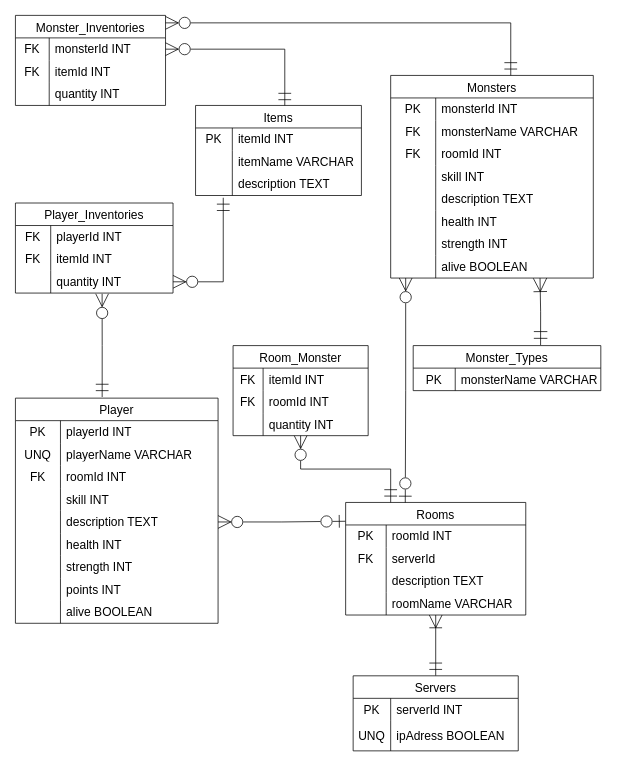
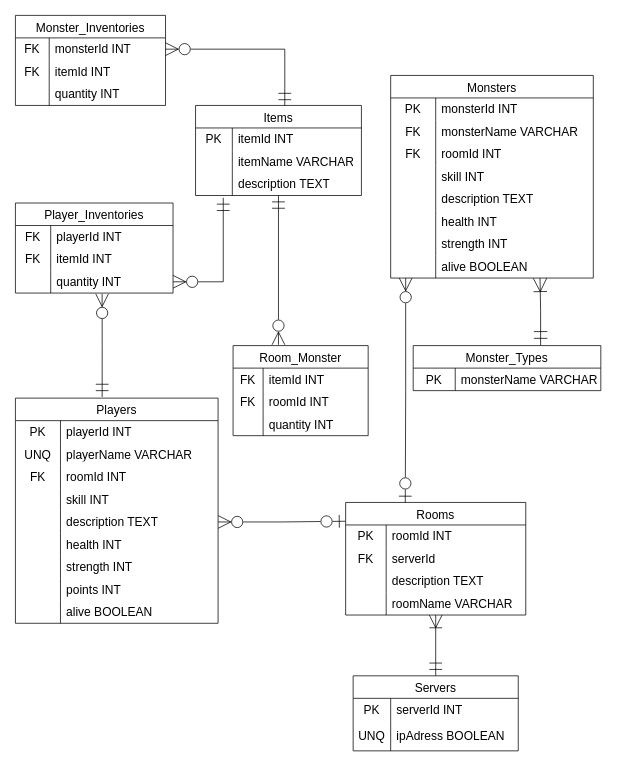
(377, 23) -> none
none -> (278, 258)
(116, 410) -> (116, 410)
(390, 484) -> none
